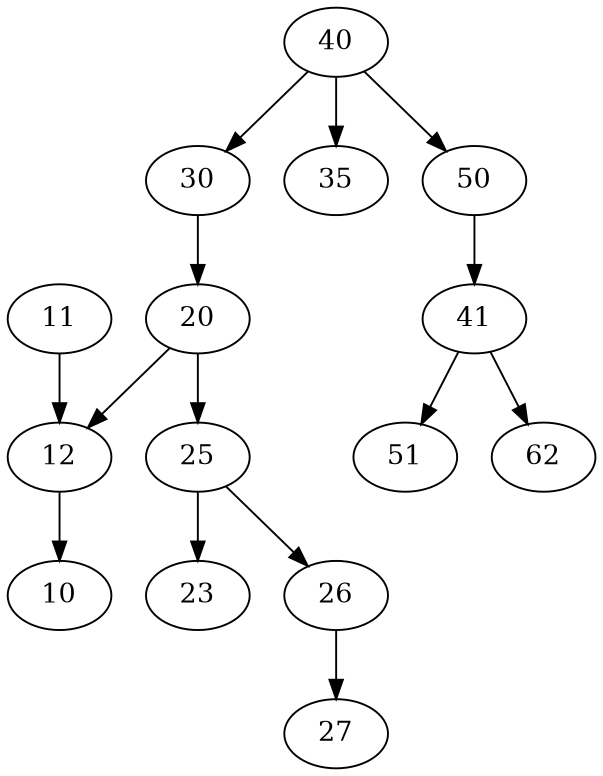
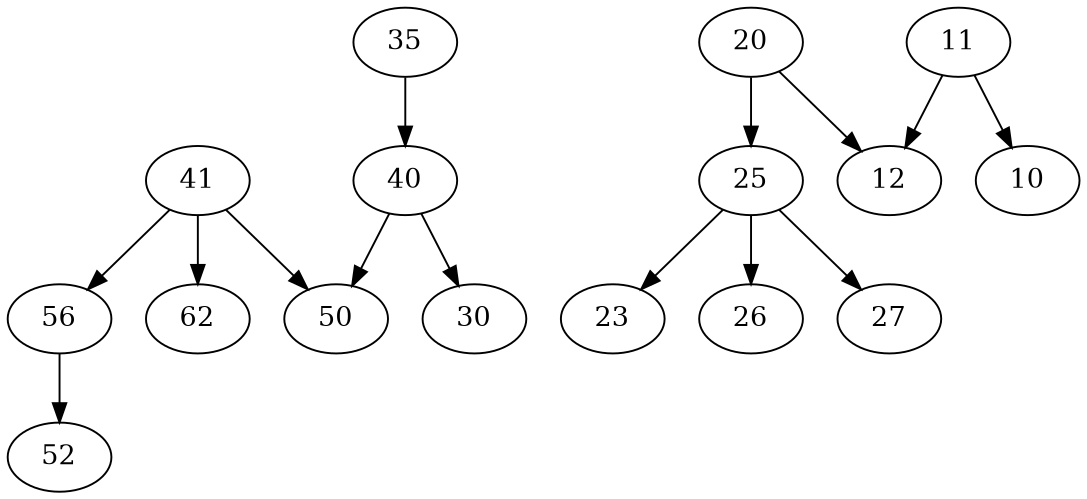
(336, 102) -> (405, 102)
(198, 240) -> none
(474, 240) -> (260, 243)
none -> (60, 457)
(405, 457) -> (60, 319)
(60, 517) -> (989, 103)
(336, 655) -> (813, 243)
